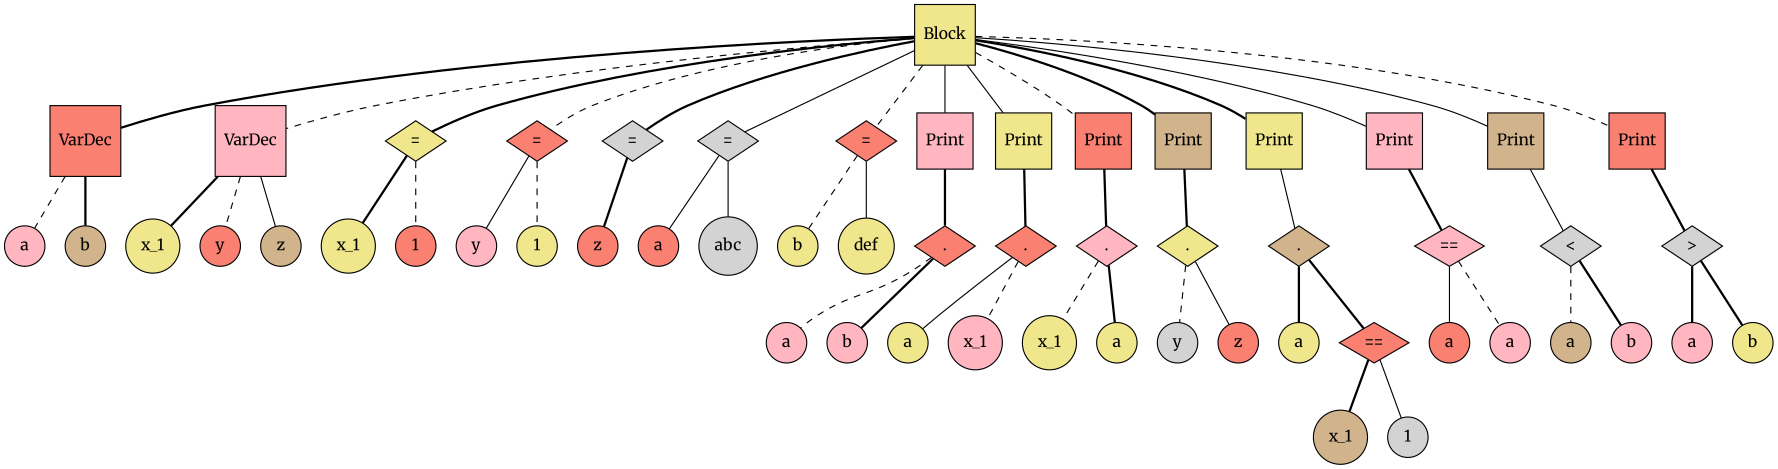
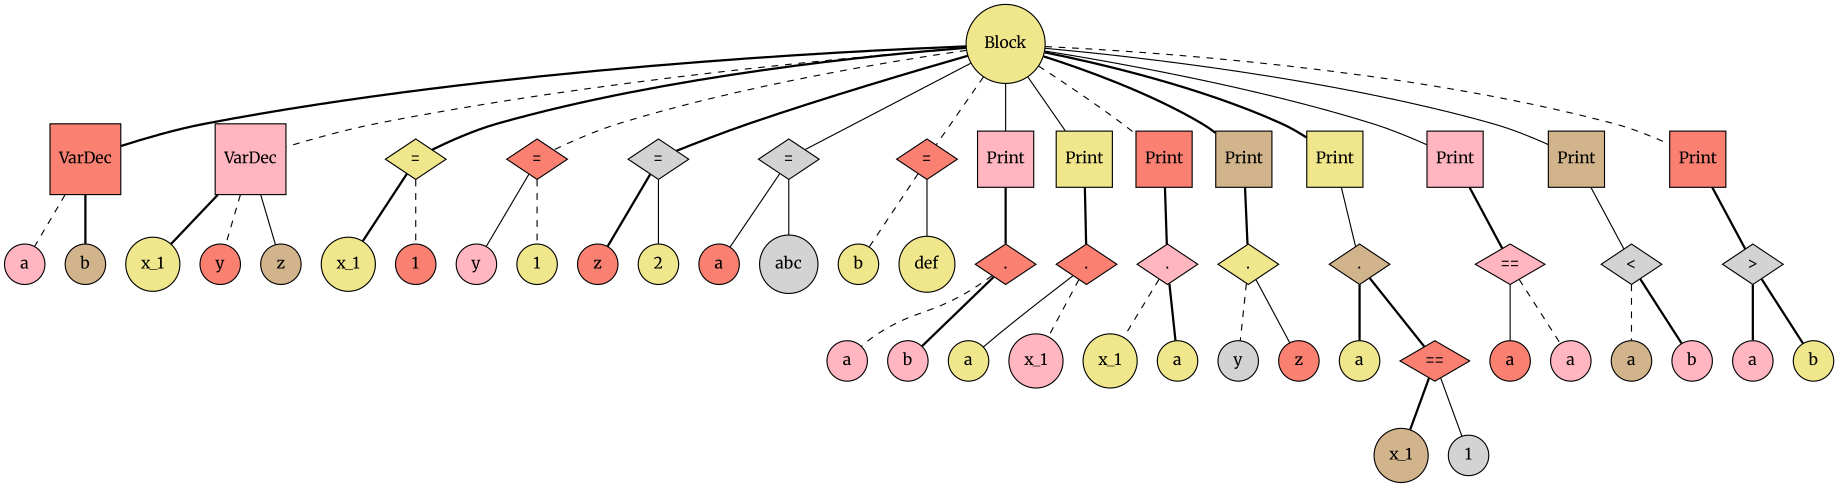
(945, 35) -> (1006, 44)
none -> (658, 264)
